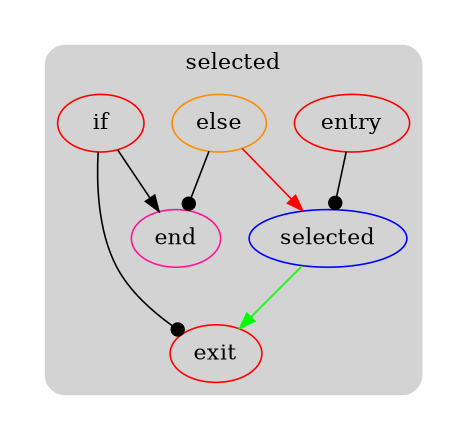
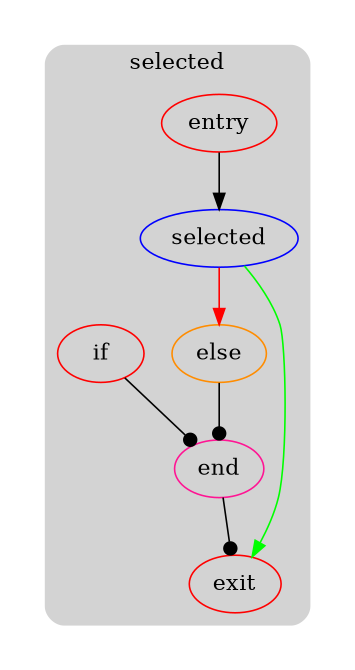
(134, 174) -> (155, 406)
(267, 174) -> (219, 288)
(341, 174) -> (219, 173)
(110, 250) -> (226, 520)
